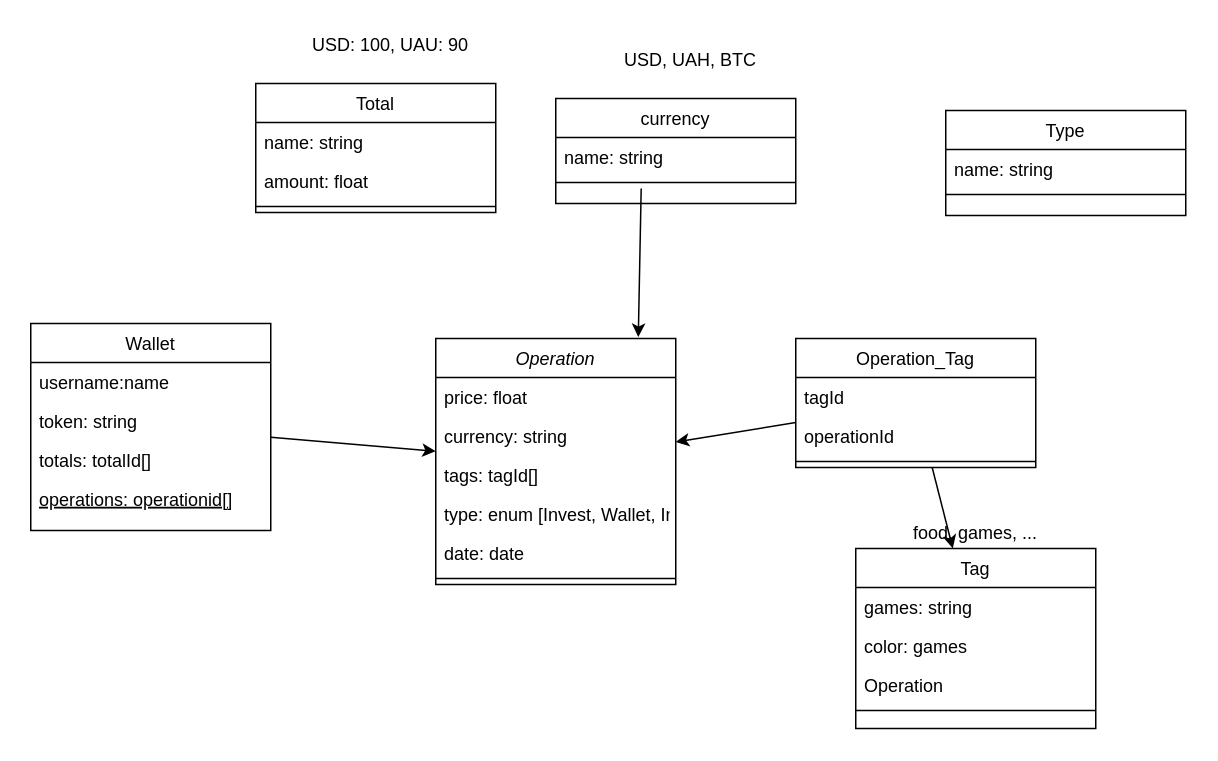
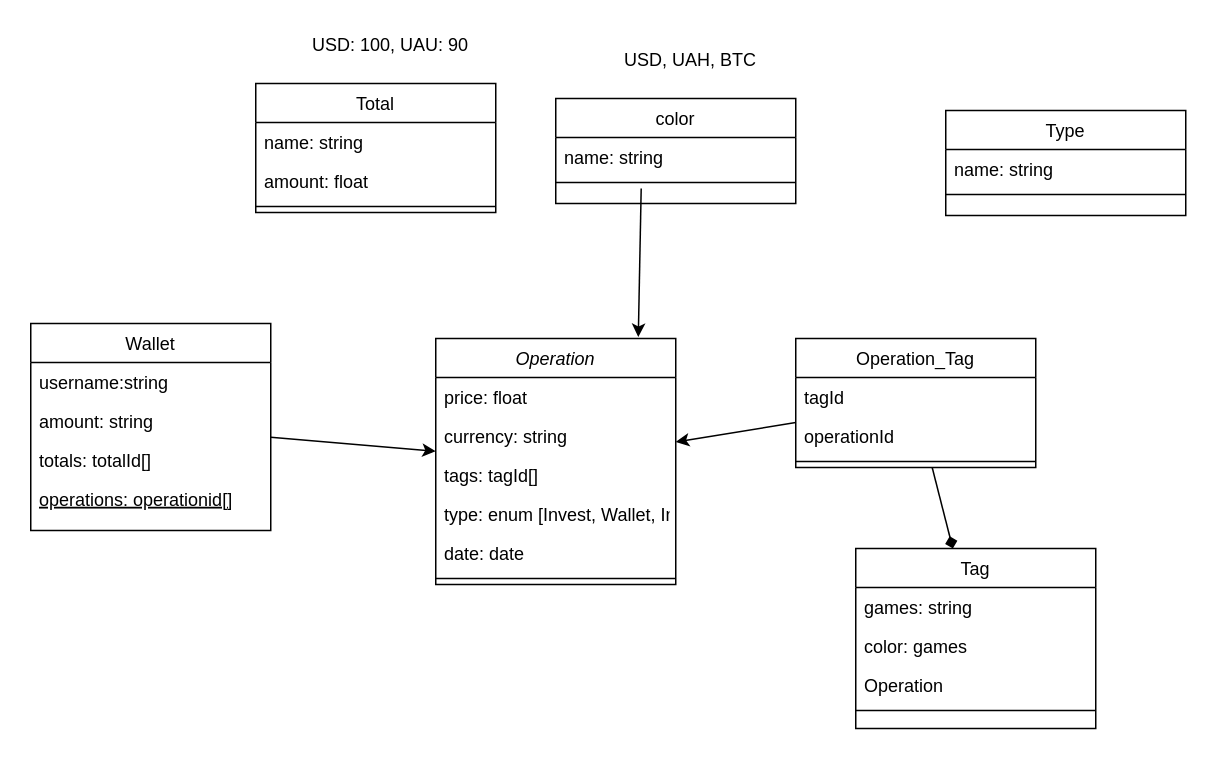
(675, 119) -> (675, 119)
(102, 383) -> (110, 383)
(98, 422) -> (103, 422)
(948, 531) -> (948, 530)
(976, 533) -> none
